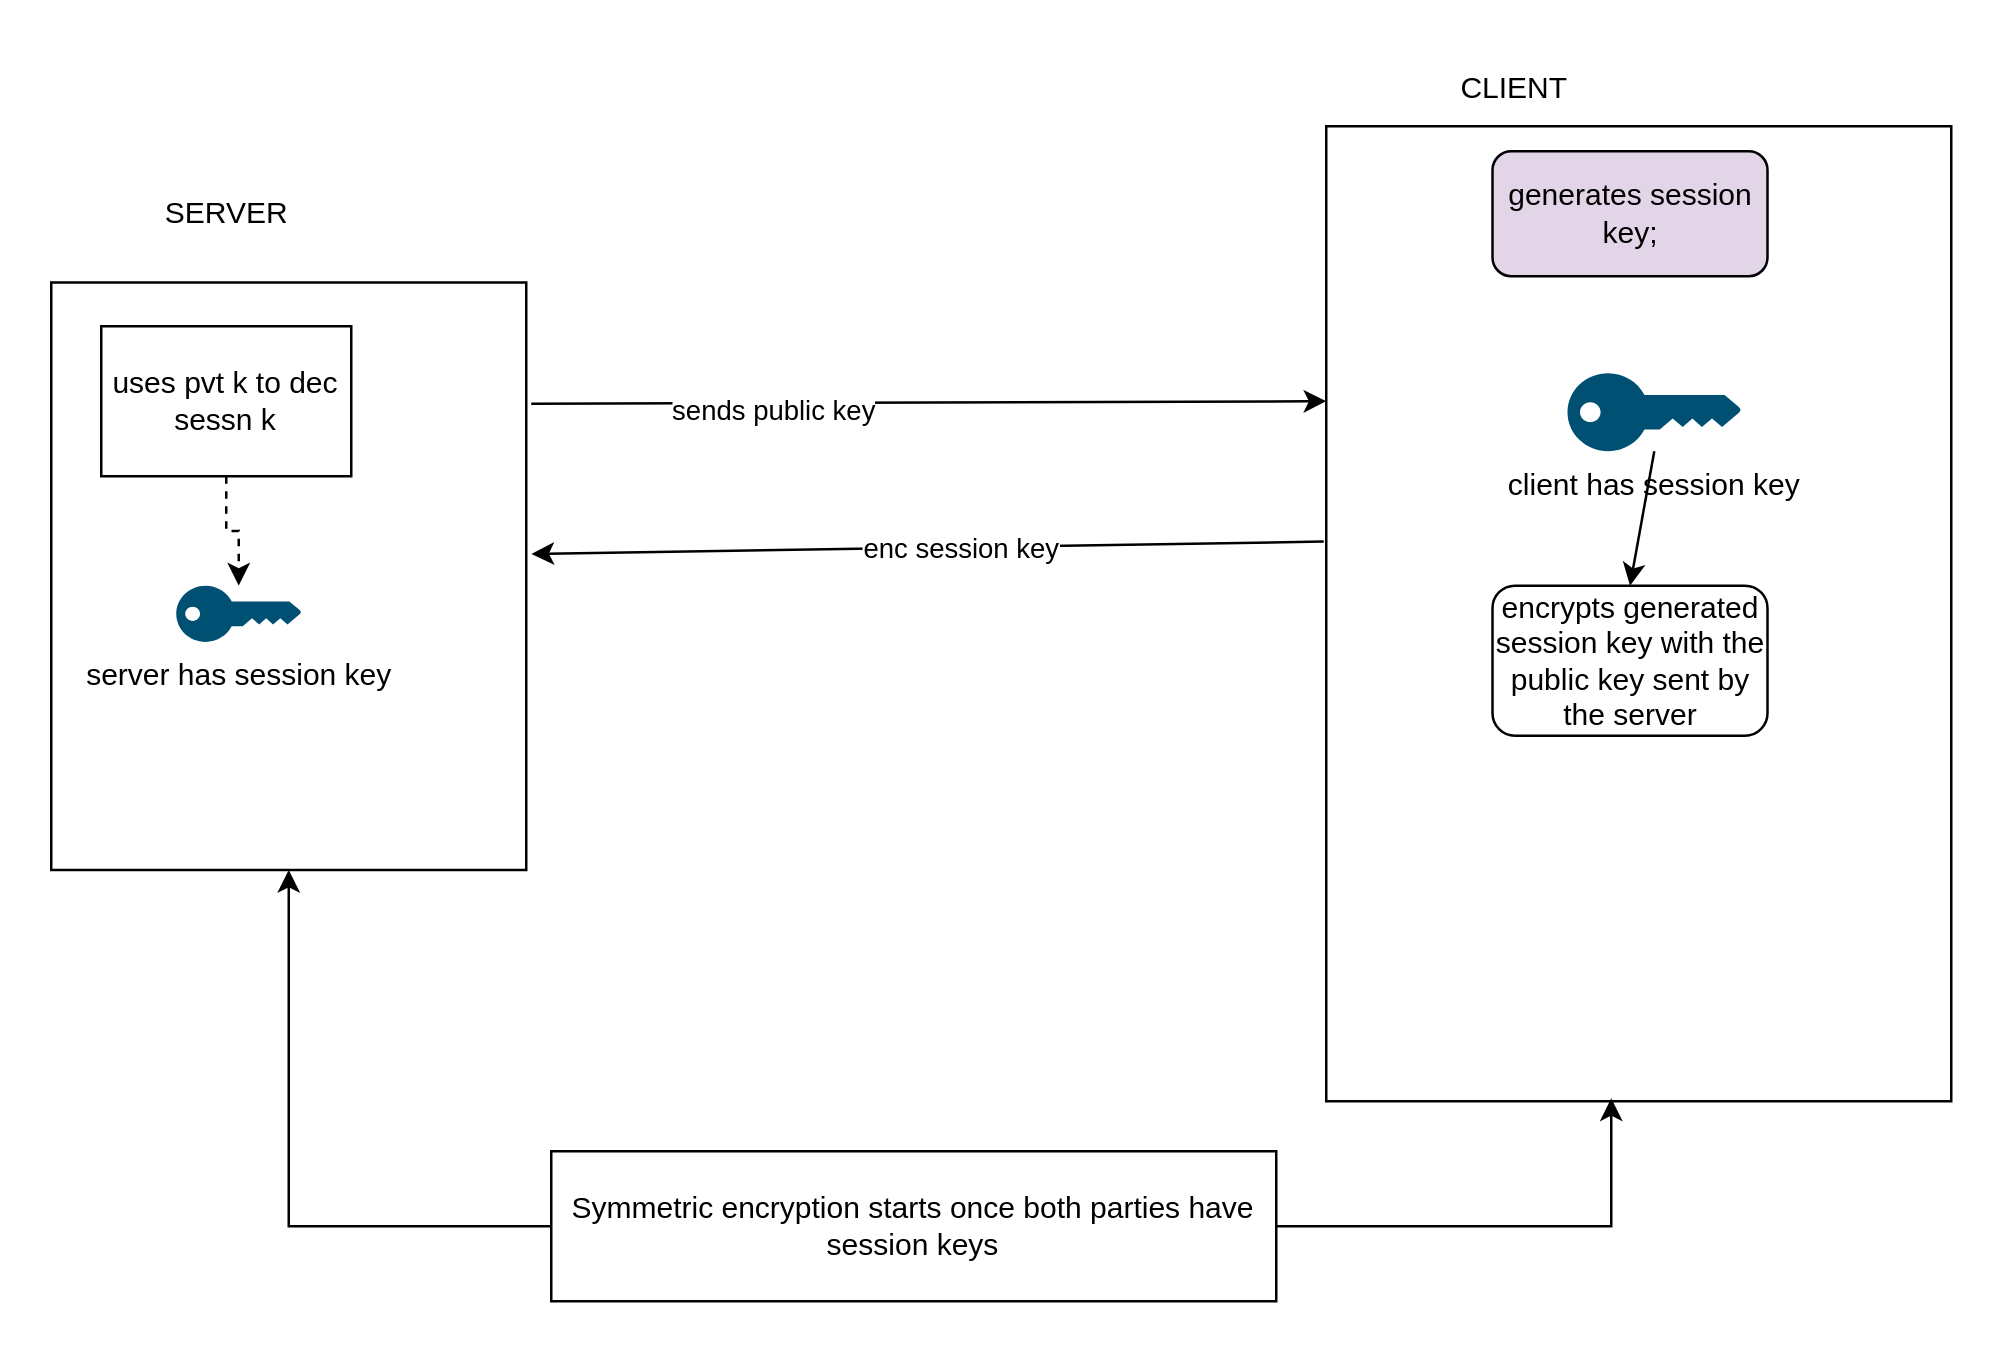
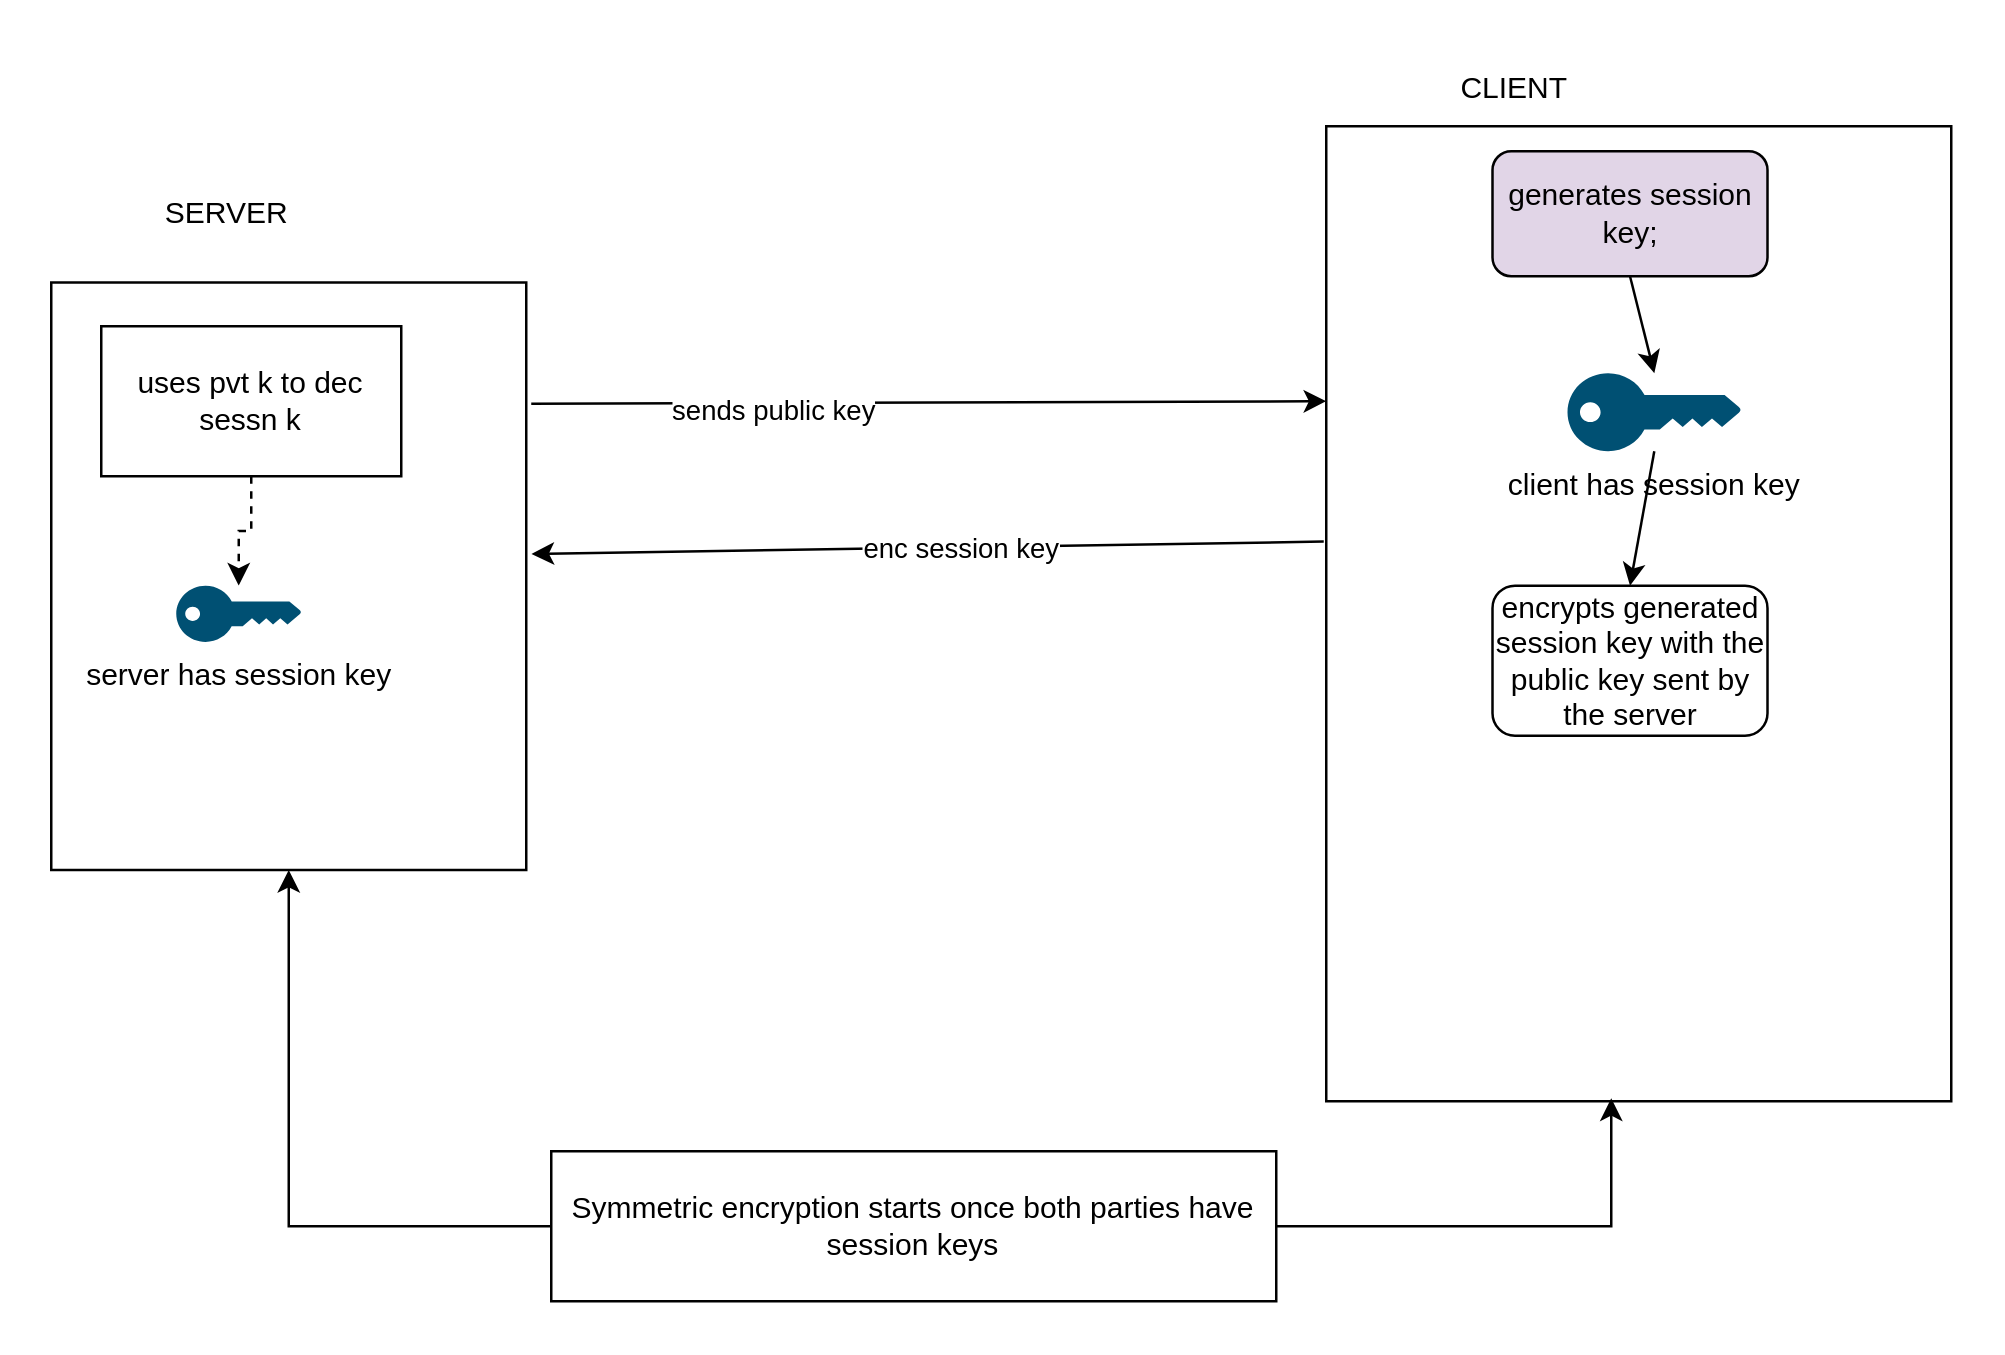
none -> (1640, 316)
(226, 401) -> (251, 401)
